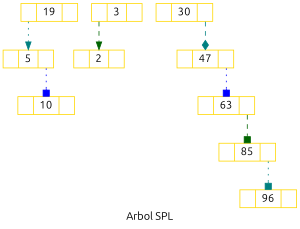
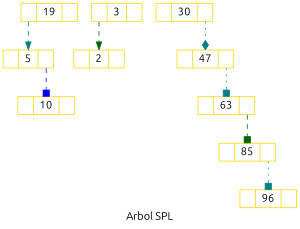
(205, 31) -> (205, 31)
(28, 32) -> (28, 32)
(46, 78) -> (46, 78)
(226, 78) -> (226, 78)
